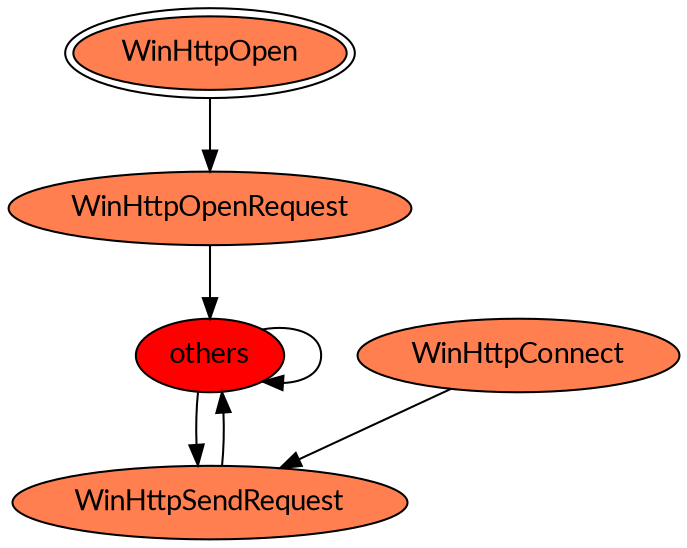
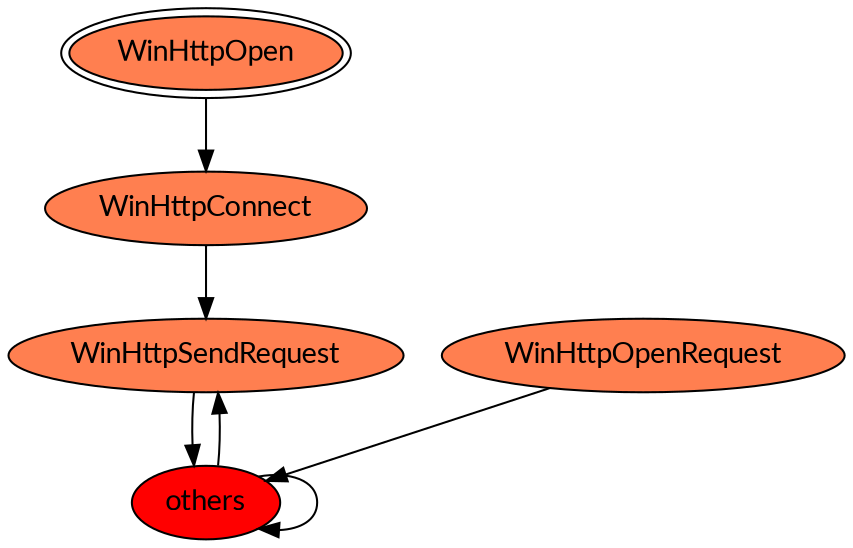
(210, 124) -> (206, 124)
